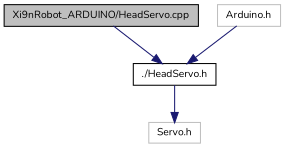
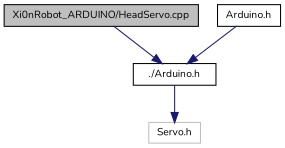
(101, 16) -> (101, 16)
(249, 16) -> (249, 16)
(175, 74) -> (175, 74)
